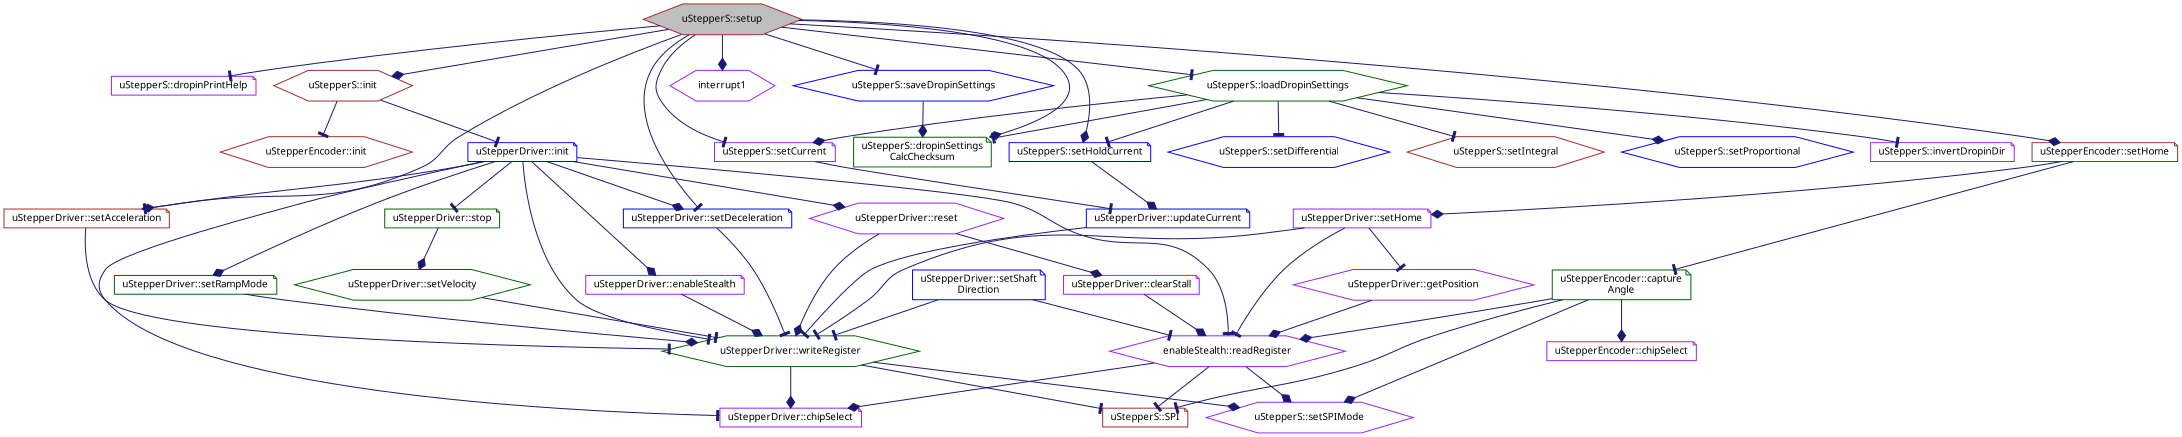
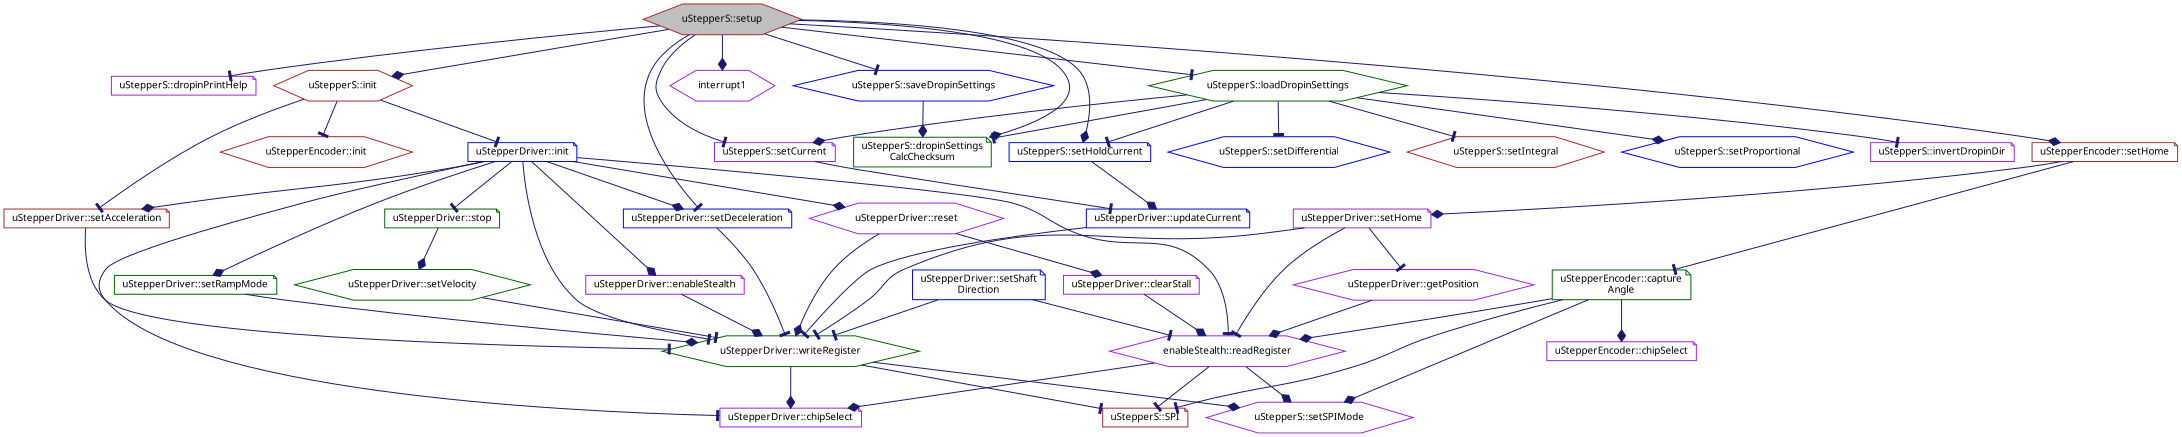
(428, 164) -> (198, 144)
